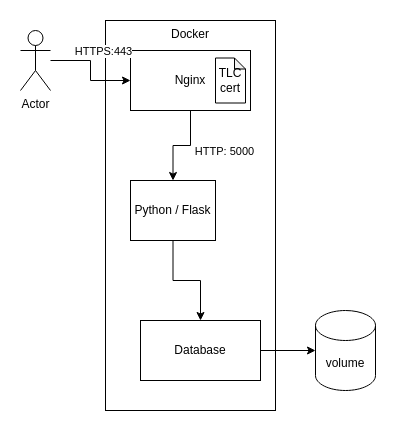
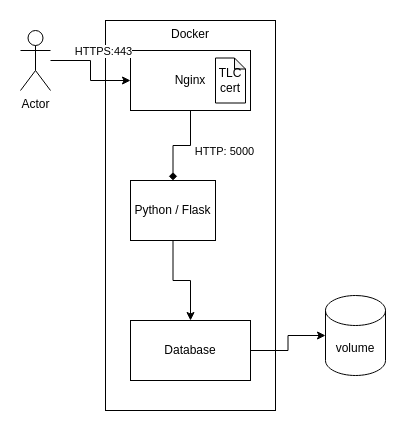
(173, 172) -> (173, 171)
(201, 351) -> (191, 351)
(346, 351) -> (356, 336)
